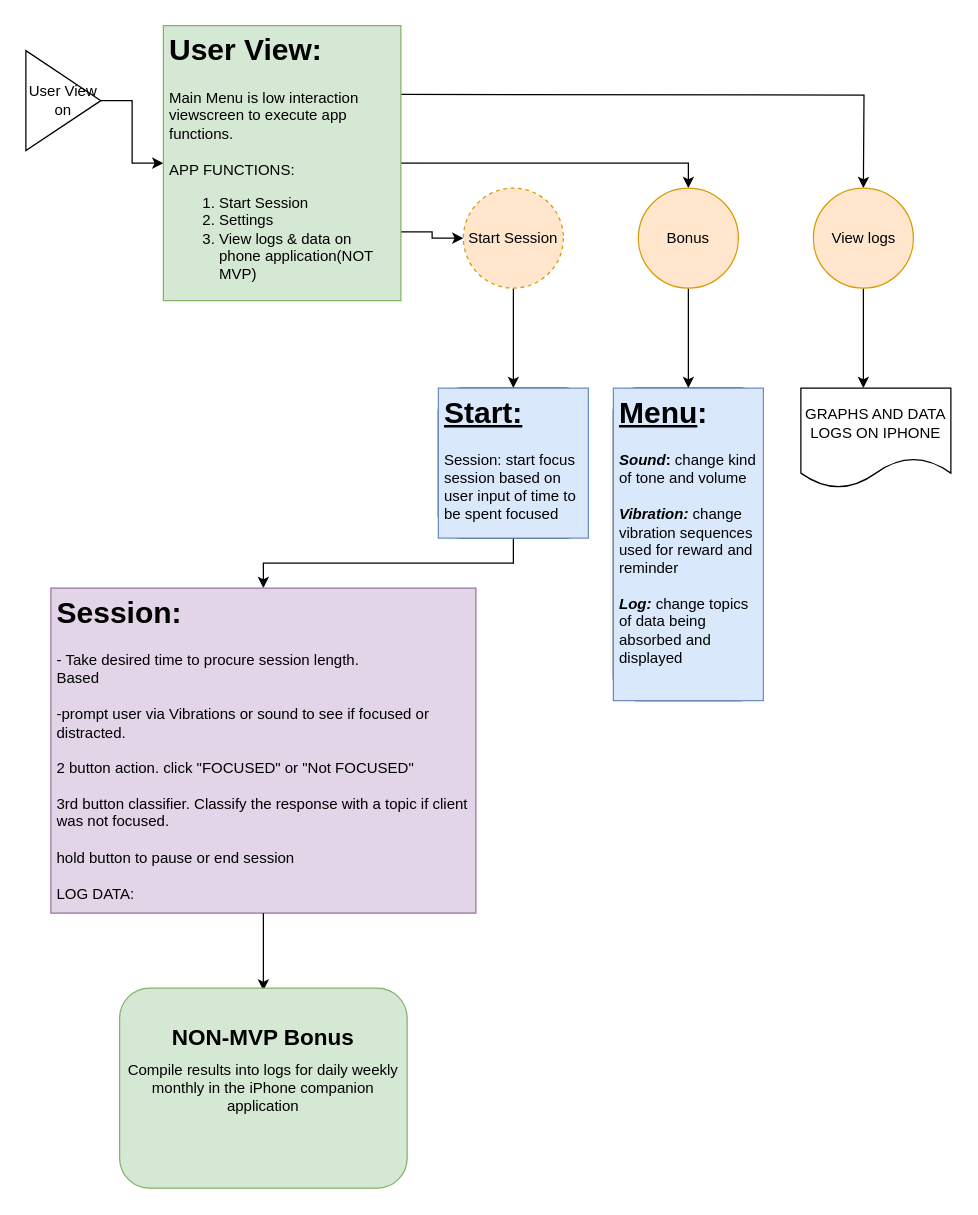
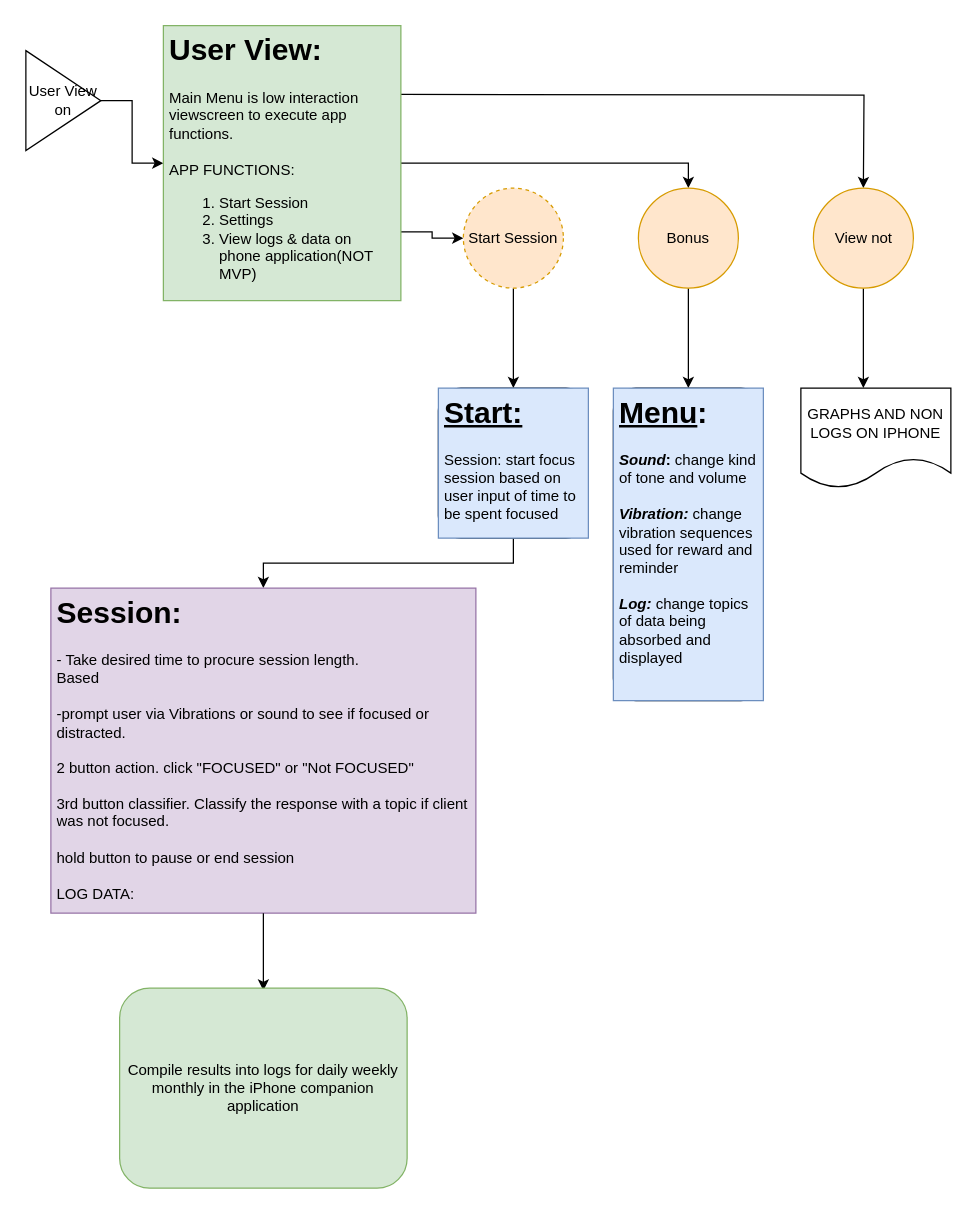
(864, 238) -> (864, 238)
(876, 423) -> (876, 423)
(263, 1038) -> none
